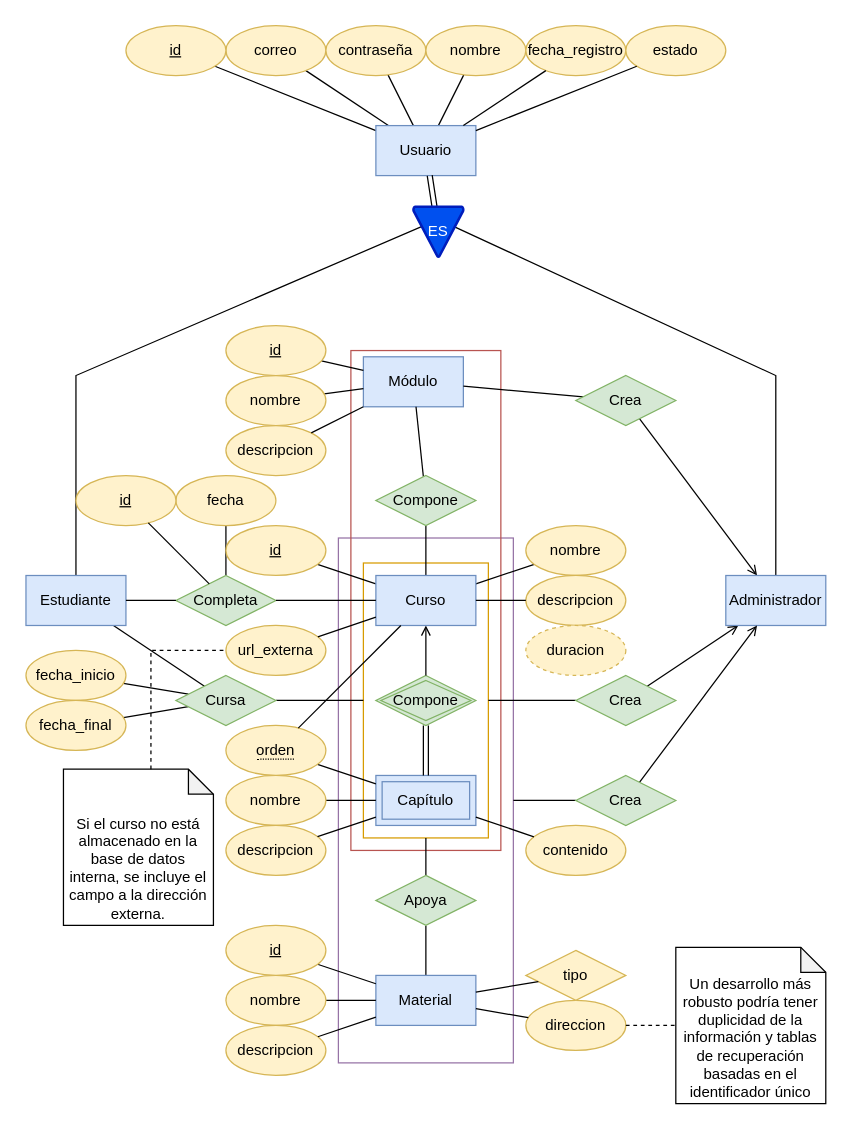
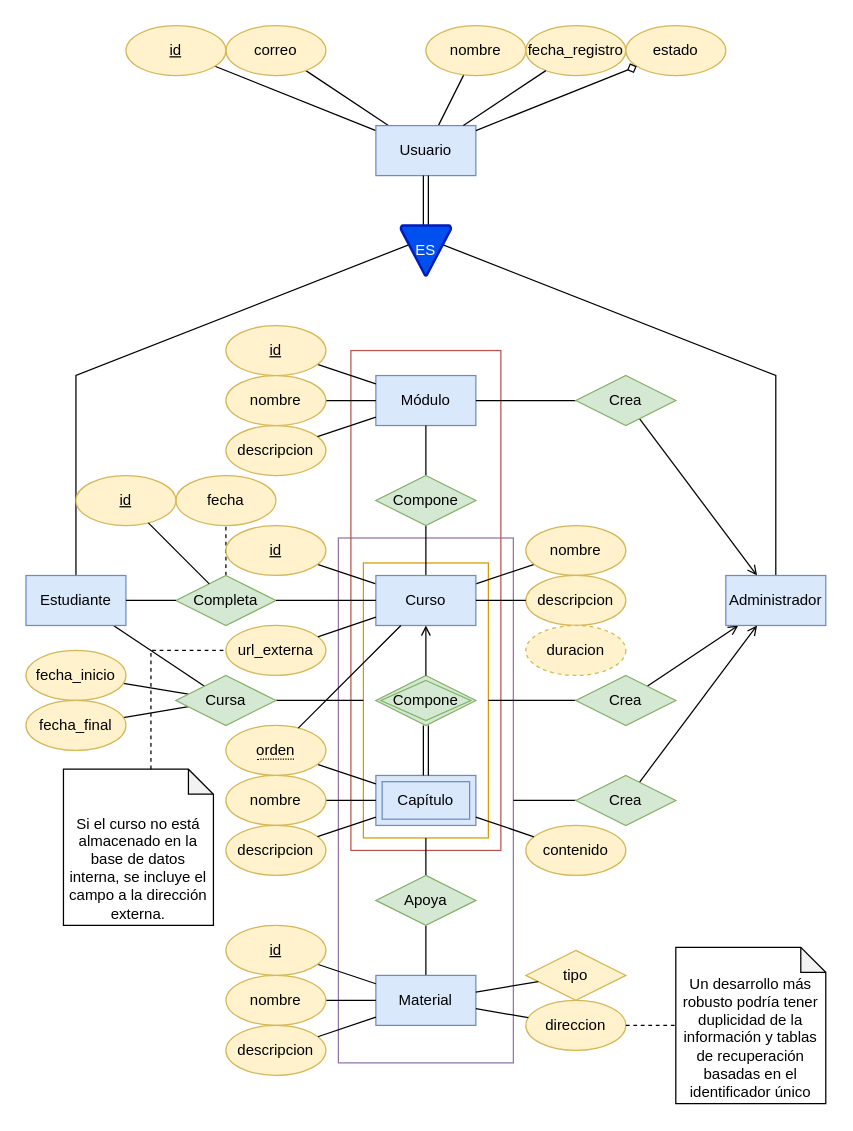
(376, 51) -> none
(631, 68) -> (627, 70)
(400, 100) -> none
(438, 232) -> (426, 251)
(413, 382) -> (426, 401)
(226, 551) -> (226, 551)
